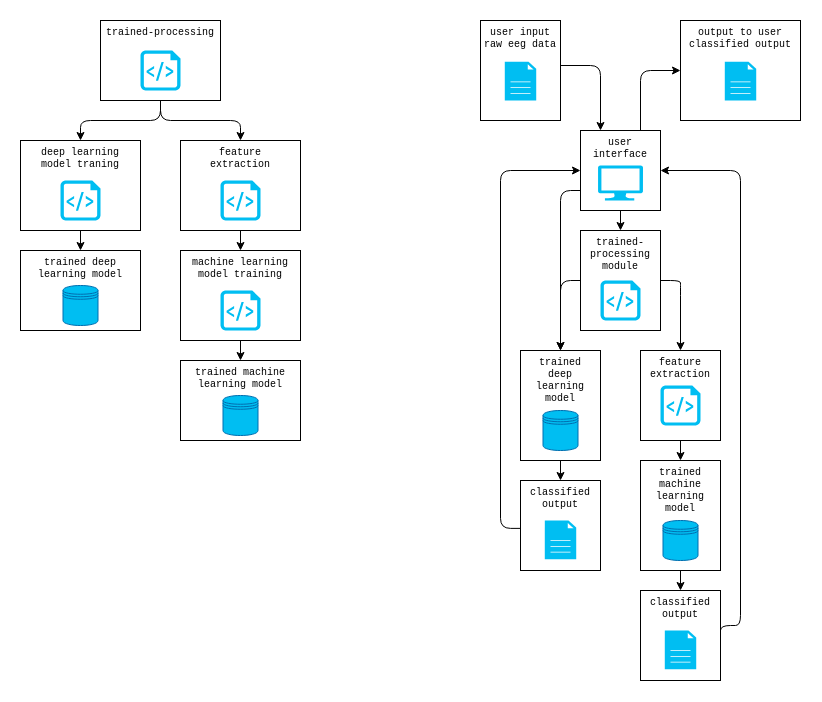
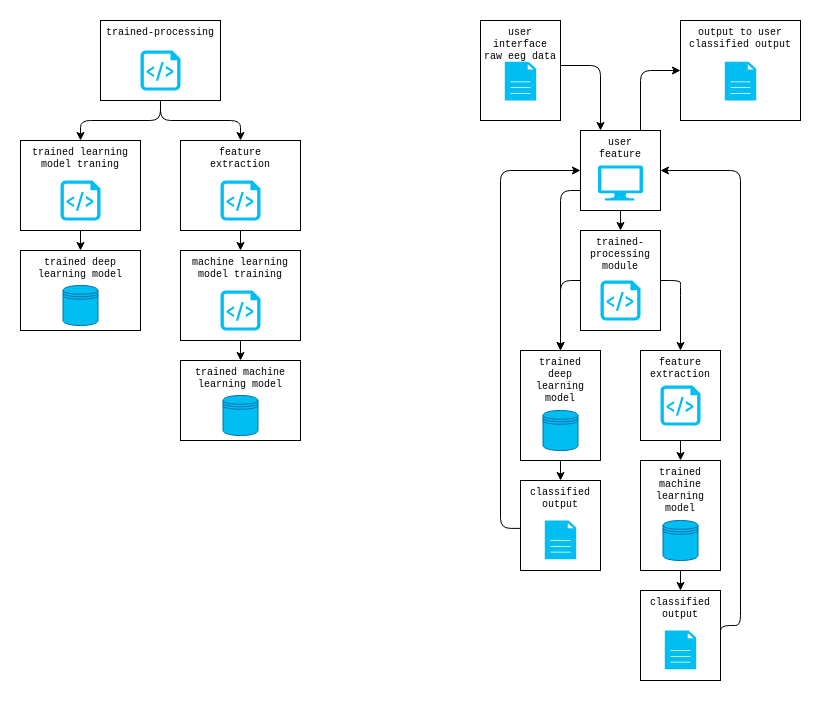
(521, 40) -> (521, 40)
(621, 150) -> (621, 150)
(81, 160) -> (81, 160)
